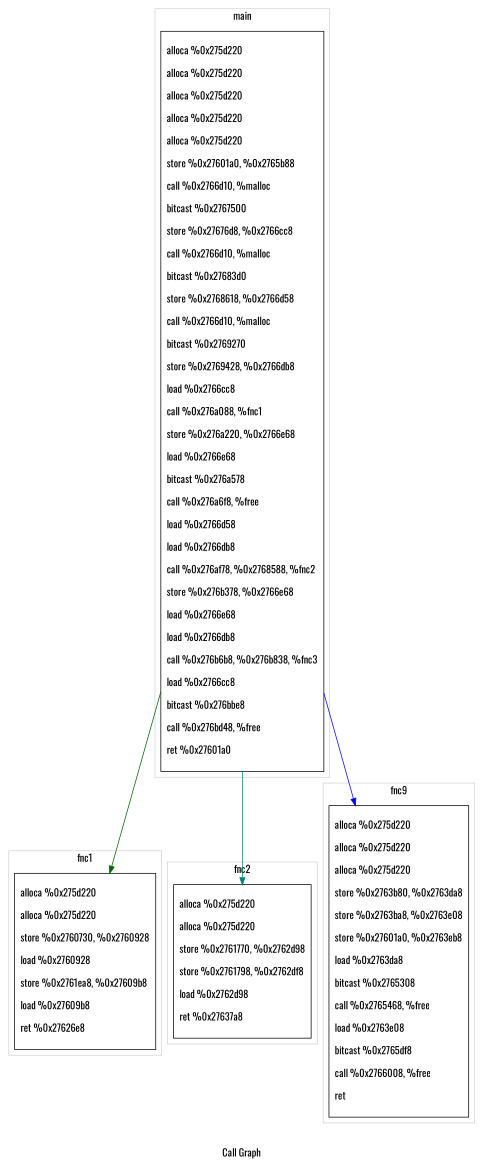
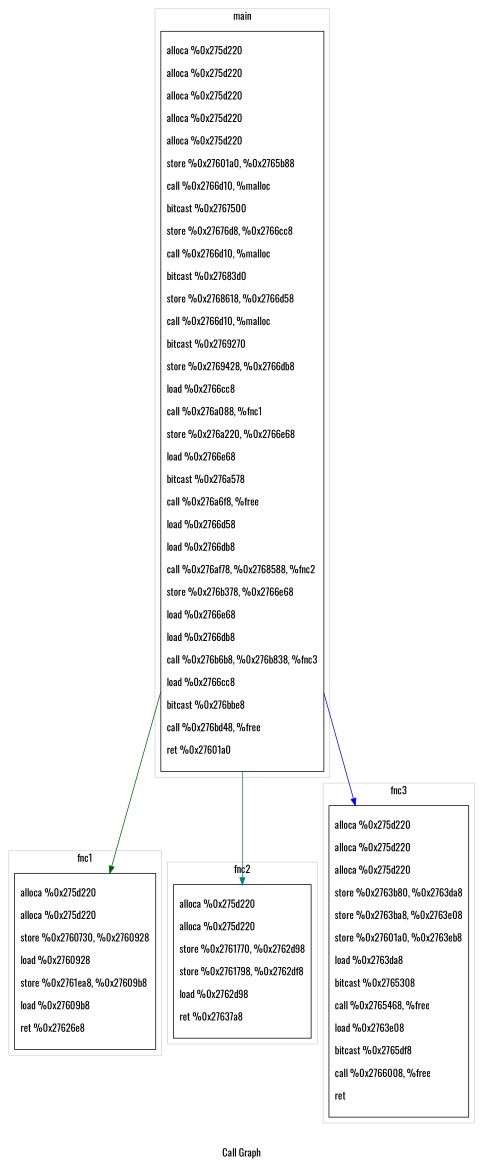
(399, 791) -> (399, 791)
